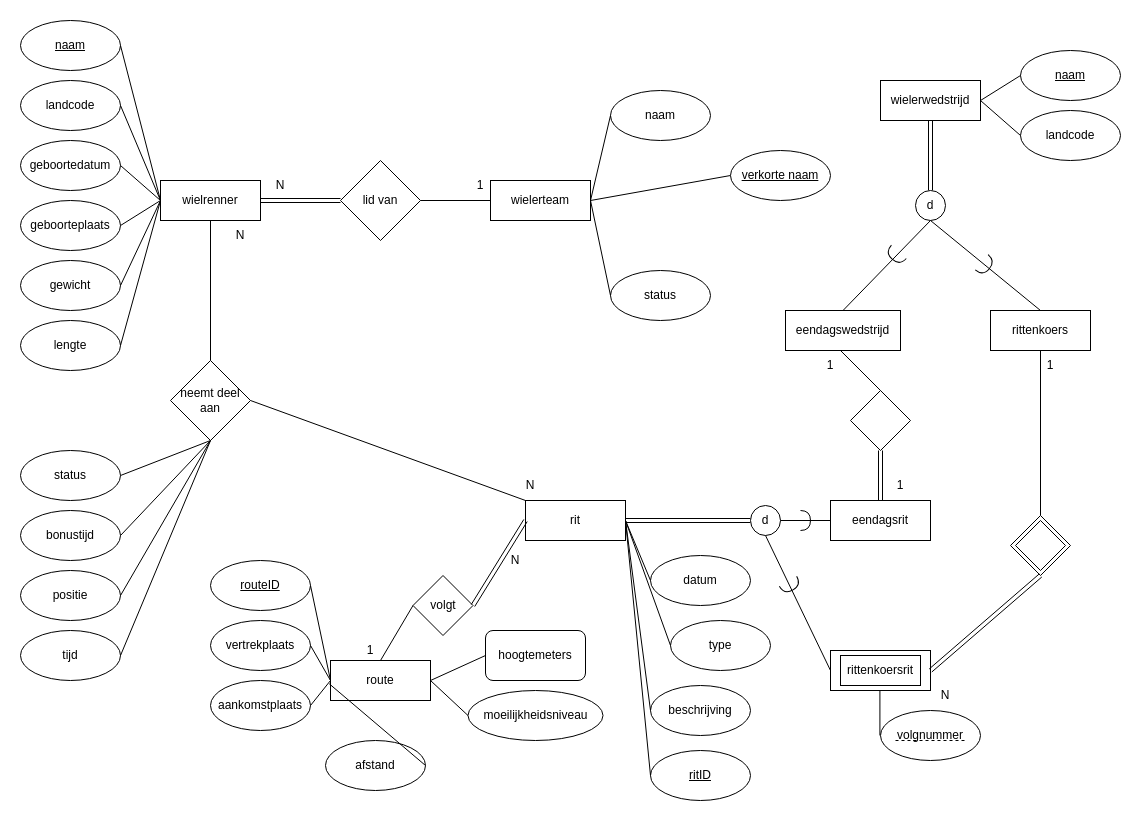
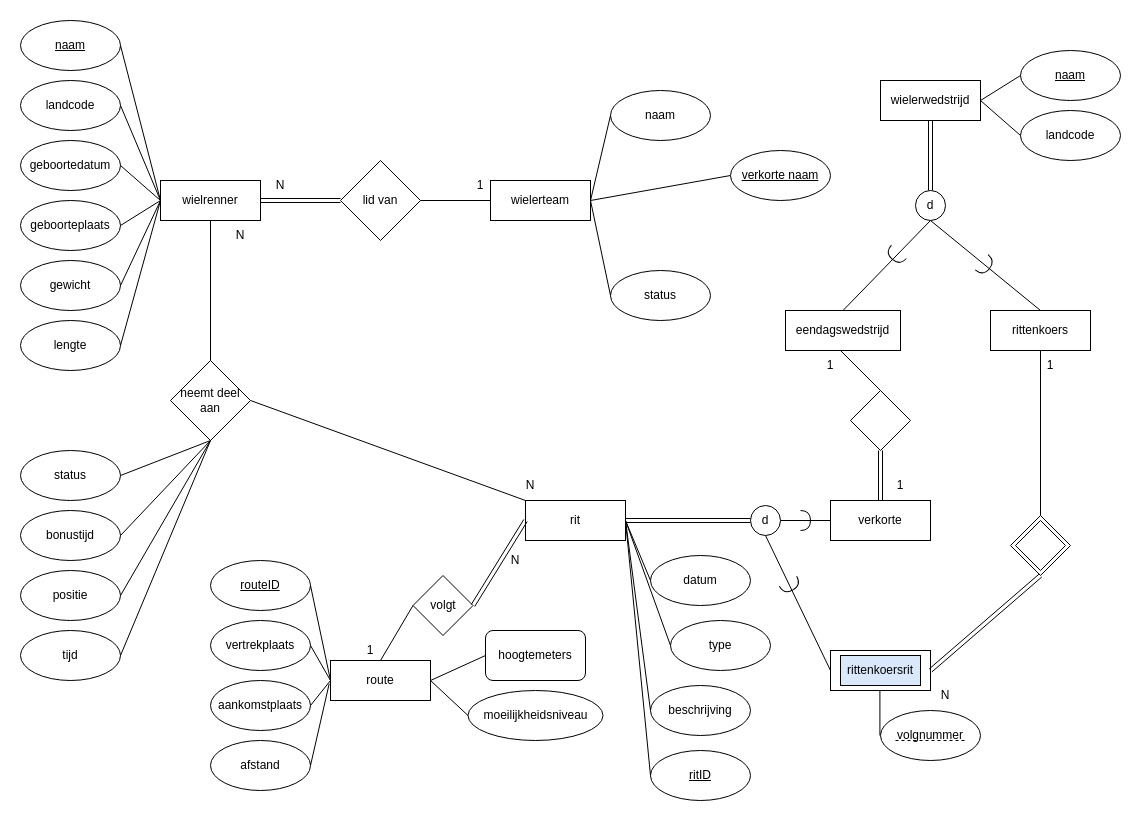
(881, 521) -> (881, 521)
(881, 671) -> (881, 671)
(376, 766) -> (261, 766)
